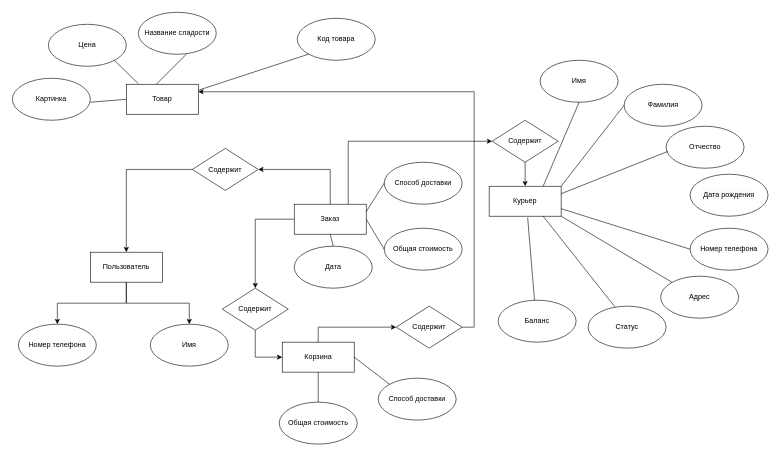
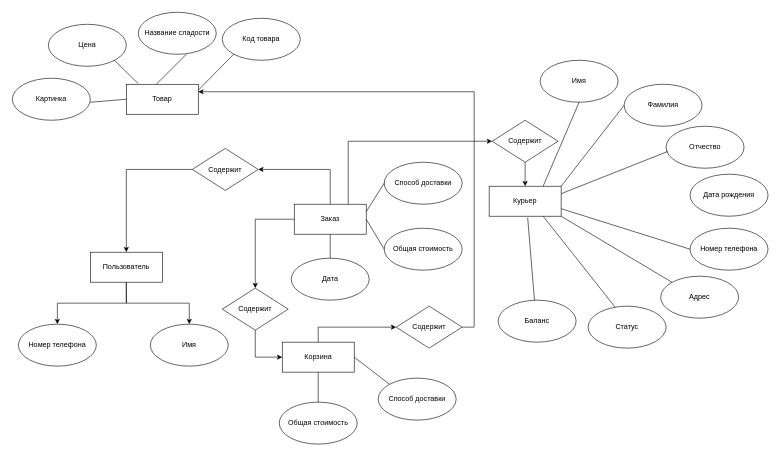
(336, 39) -> (261, 39)
(333, 267) -> (330, 279)
